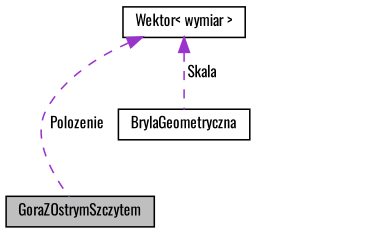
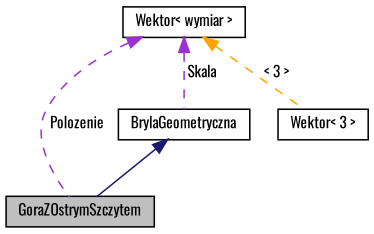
none -> (323, 125)
none -> (126, 173)
